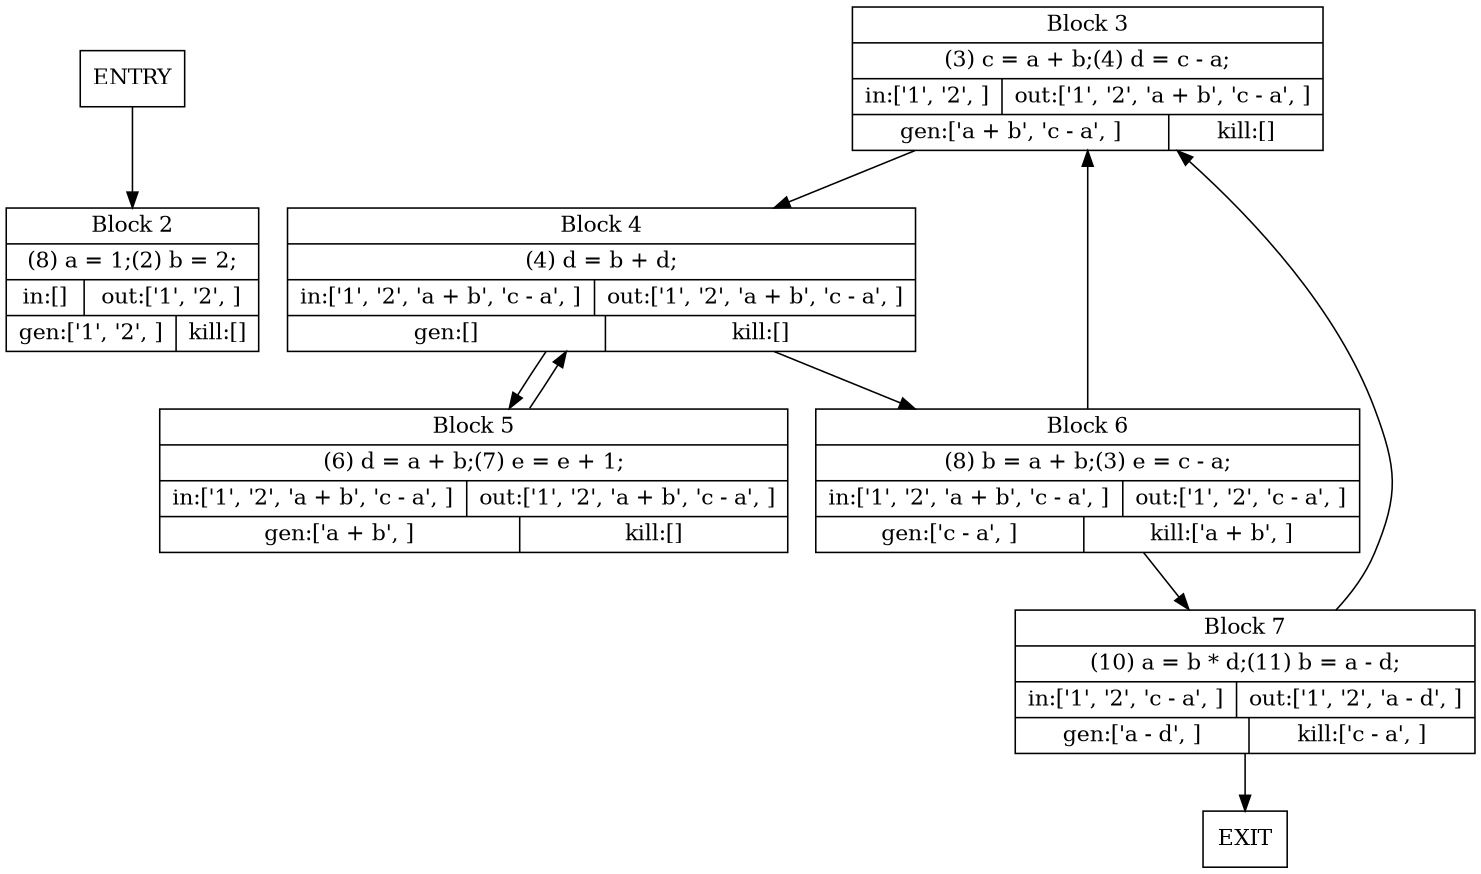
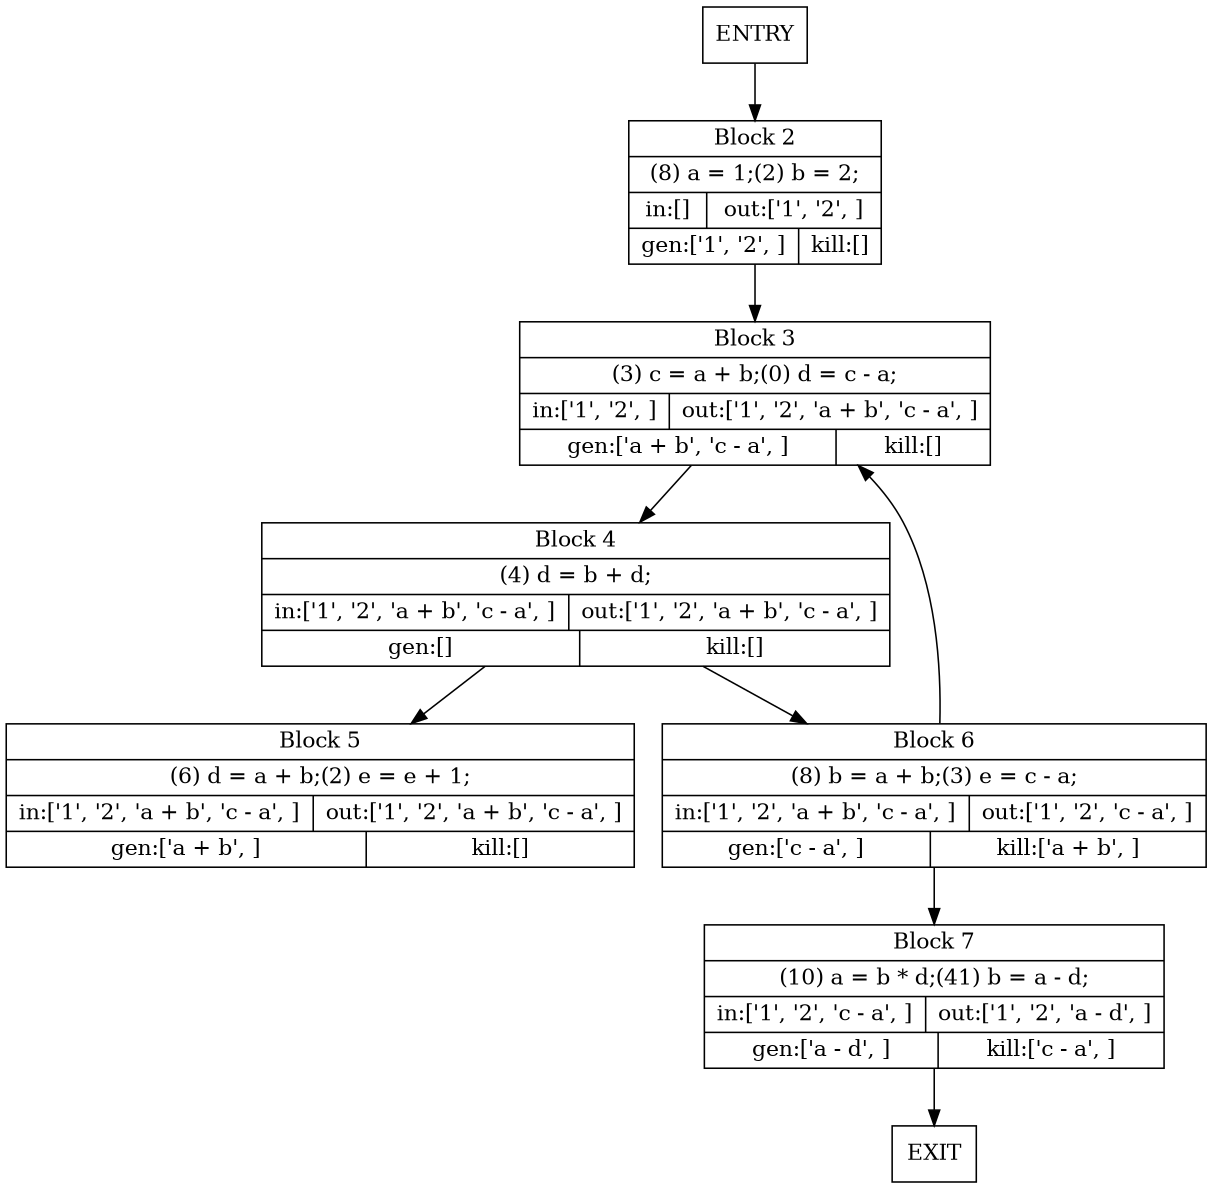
(1088, 60) -> (755, 375)
(1356, 366) -> (755, 285)
(544, 387) -> none
(474, 462) -> (320, 777)
(1245, 663) -> (934, 978)
